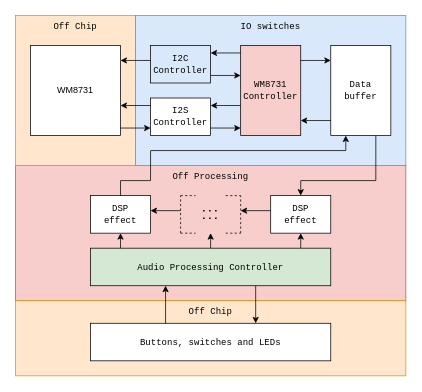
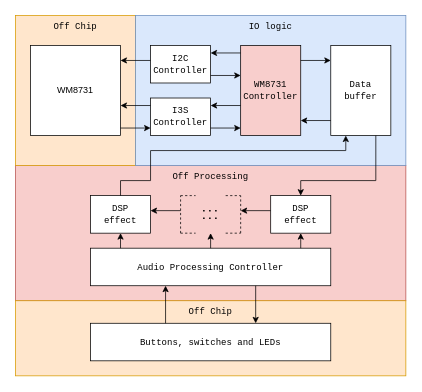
(270, 26) -> (270, 26)
(180, 64) -> (180, 64)
(180, 117) -> (180, 117)
(210, 267) -> (210, 267)
